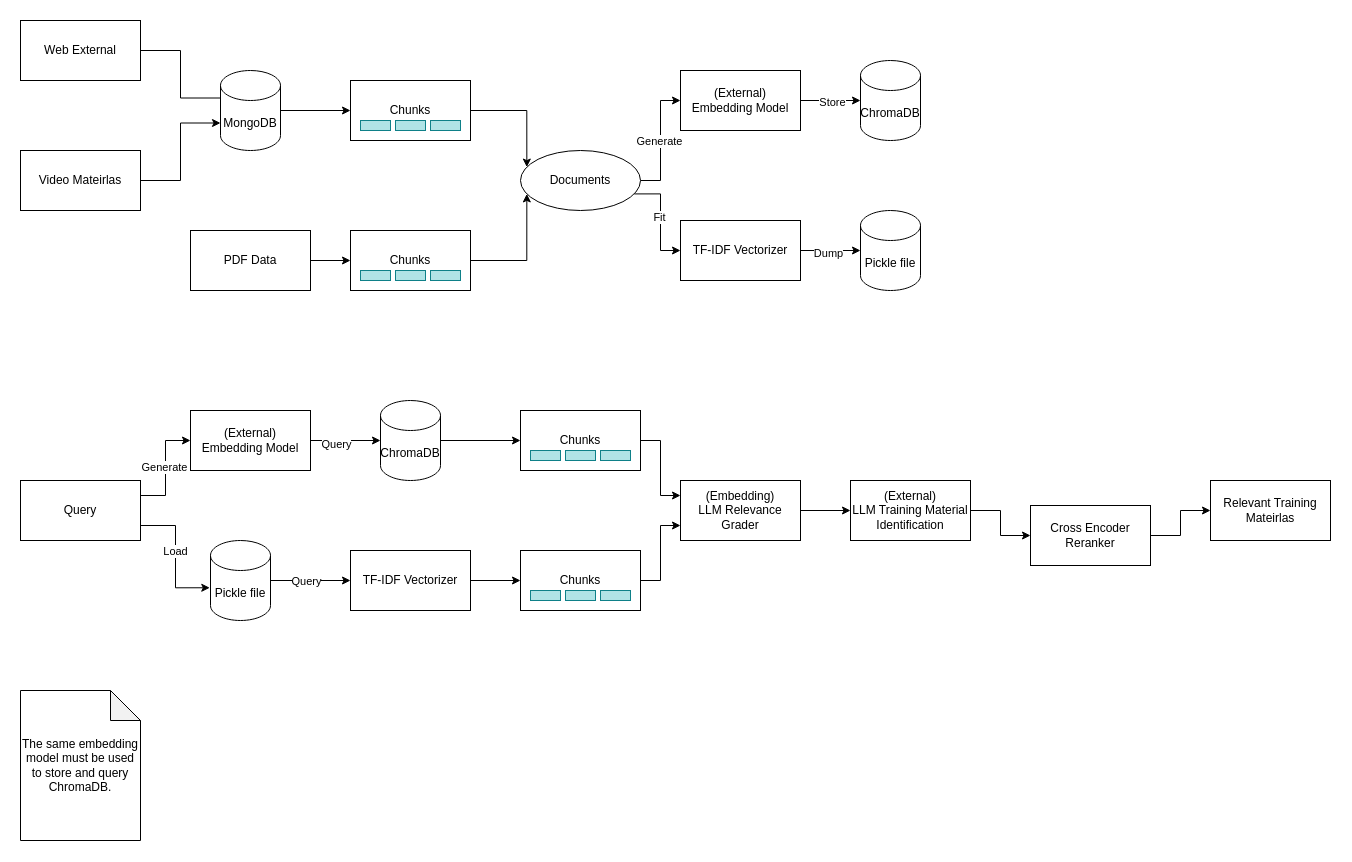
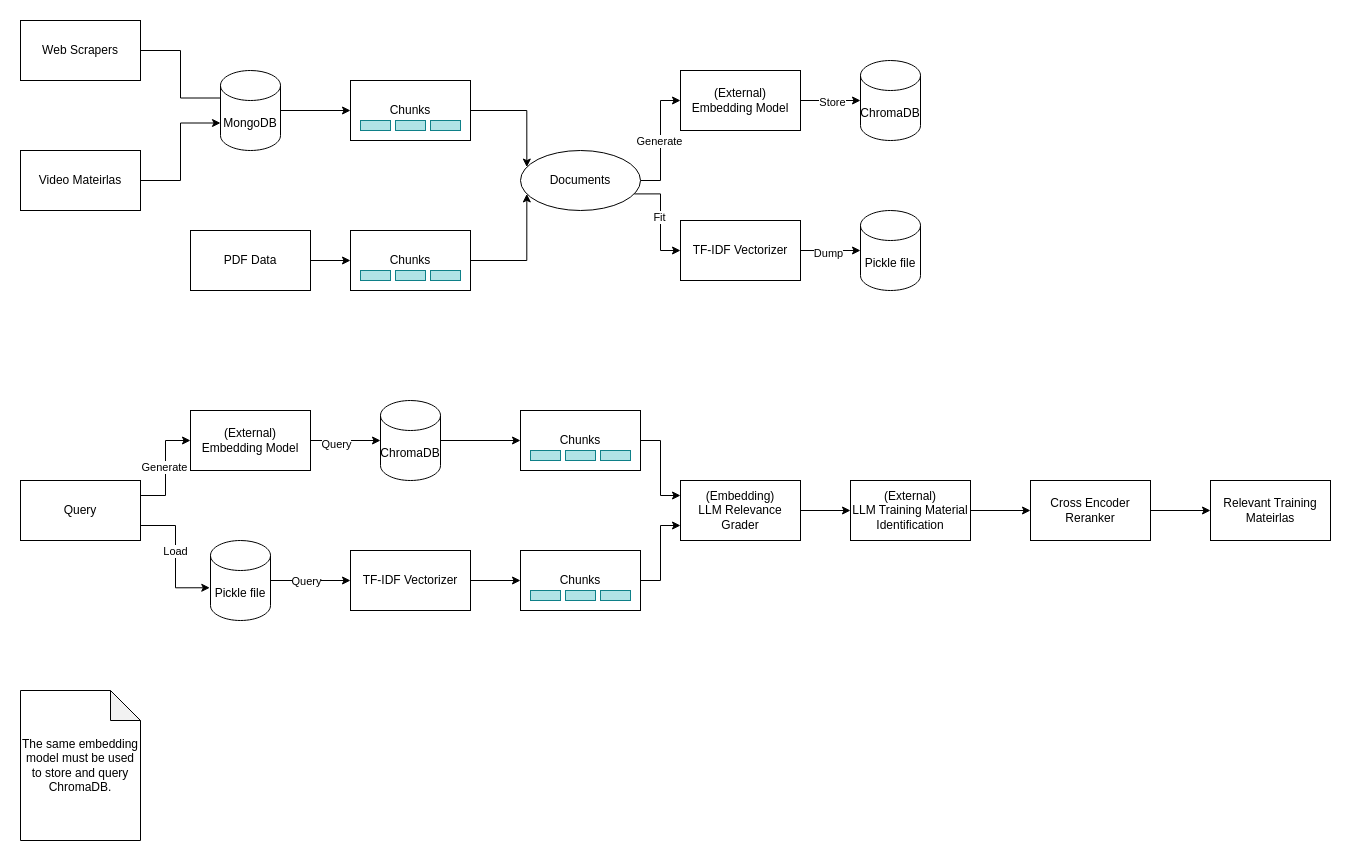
(81, 51) -> (81, 51)
(1091, 536) -> (1091, 511)
